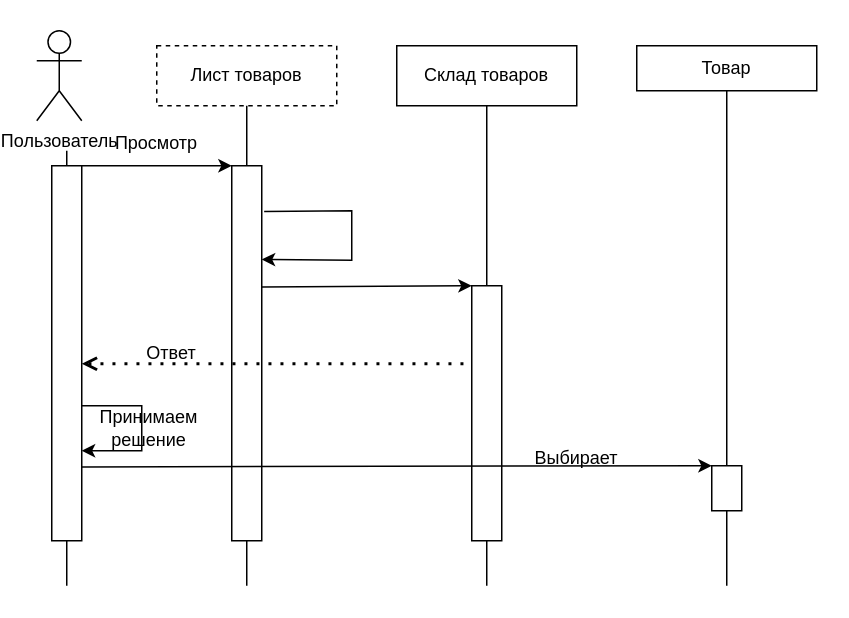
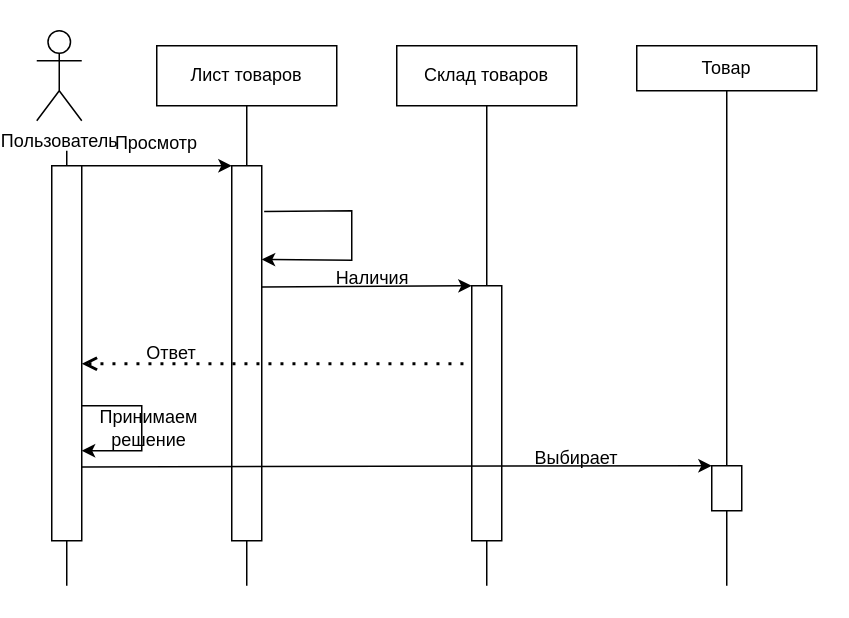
(247, 76) -> (247, 76)
none -> (373, 278)
